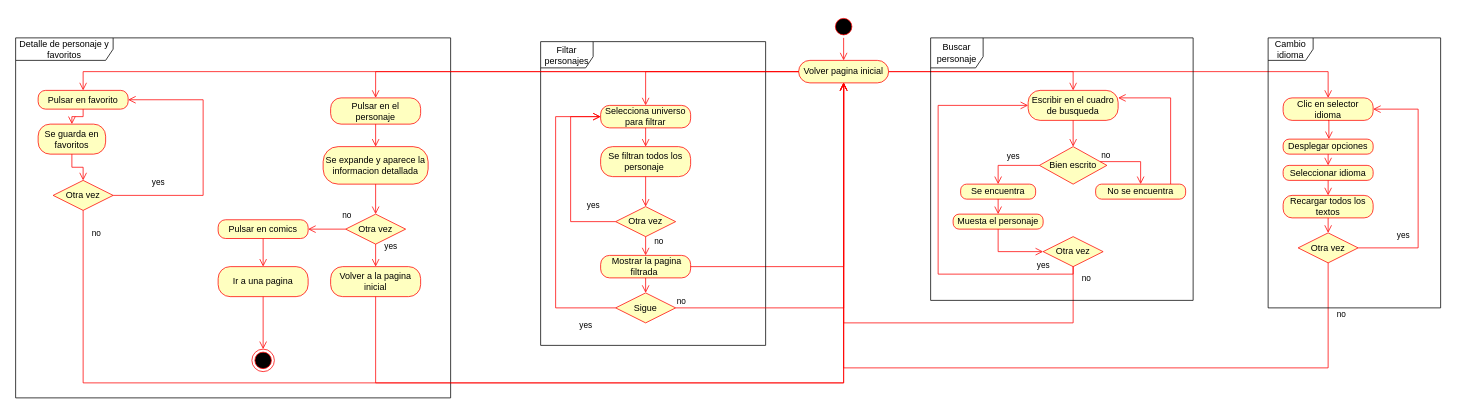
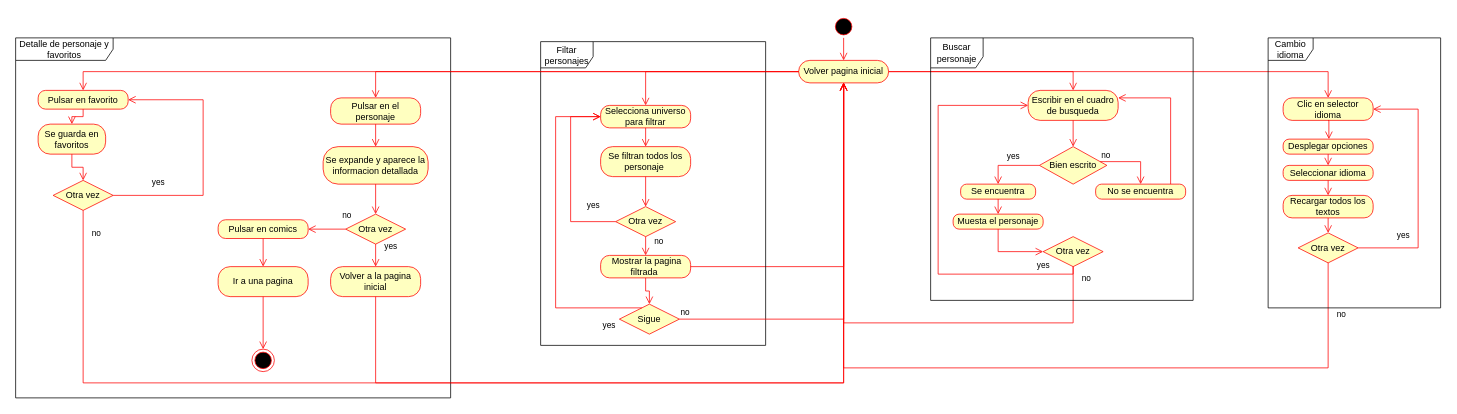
(645, 308) -> (649, 319)
